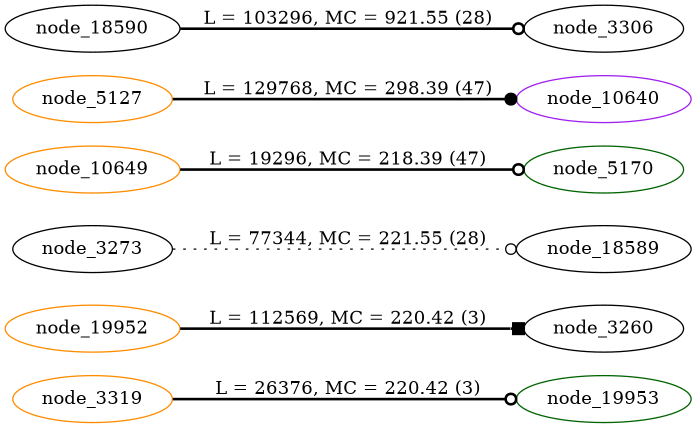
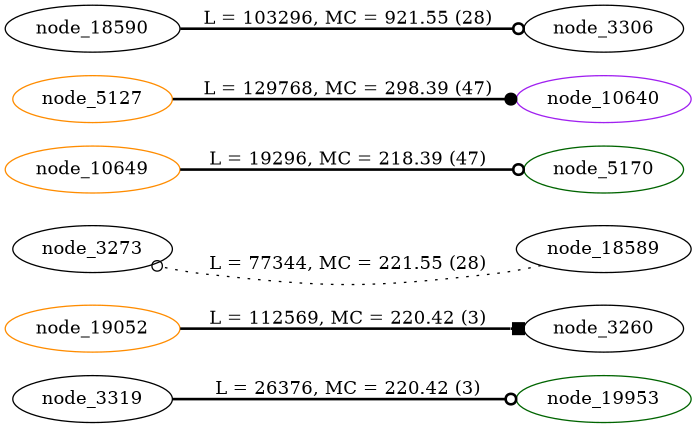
(339, 249) -> (352, 285)
(93, 329) -> (93, 329)
(93, 399) -> (93, 399)
